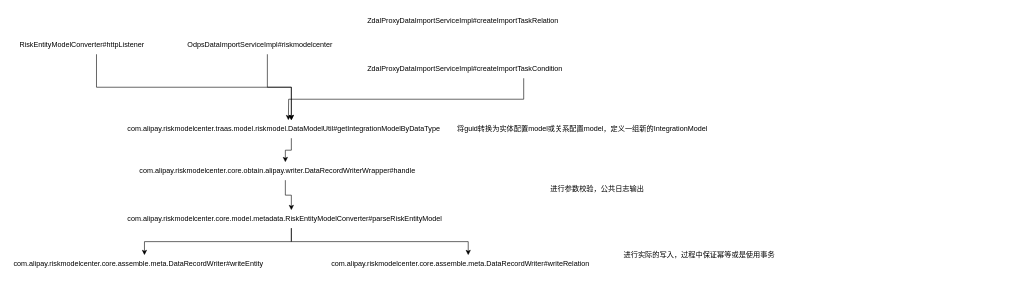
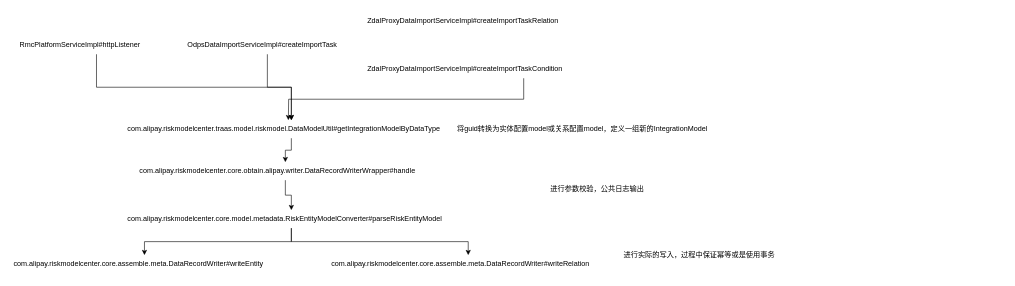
(90, 45) -> (86, 45)
(266, 45) -> (270, 45)
